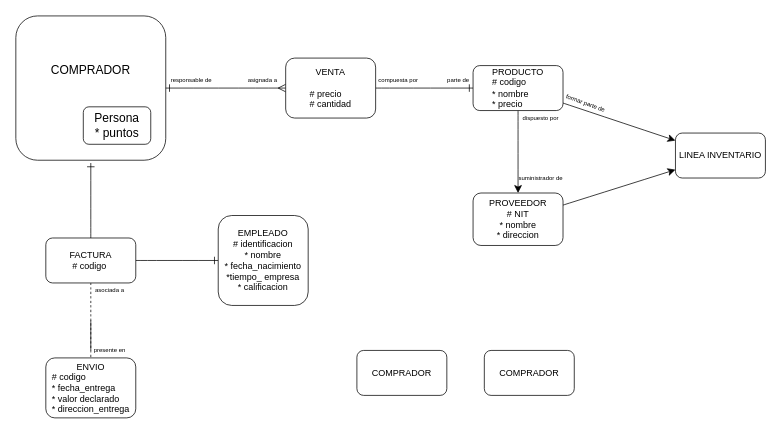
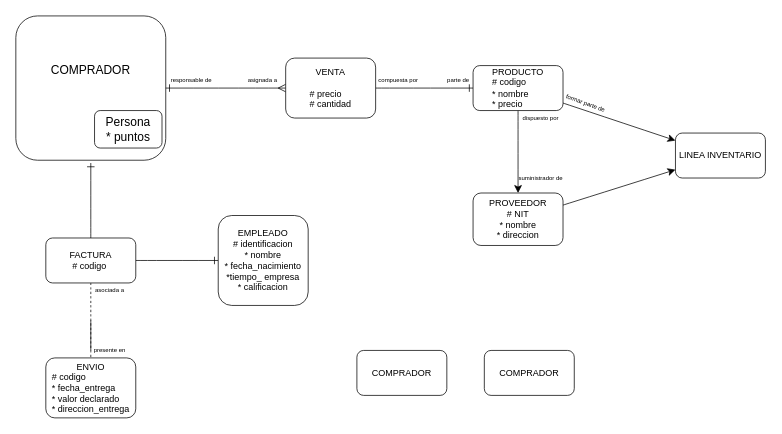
(117, 126) -> (128, 129)
